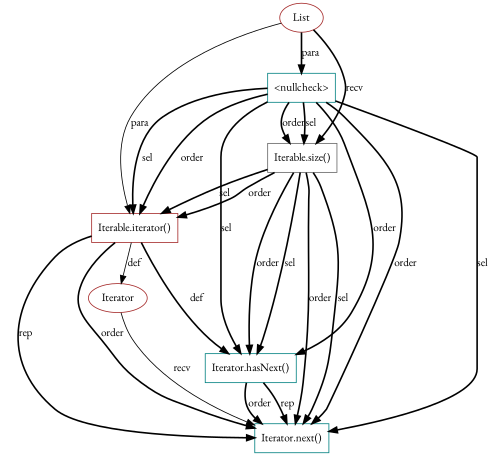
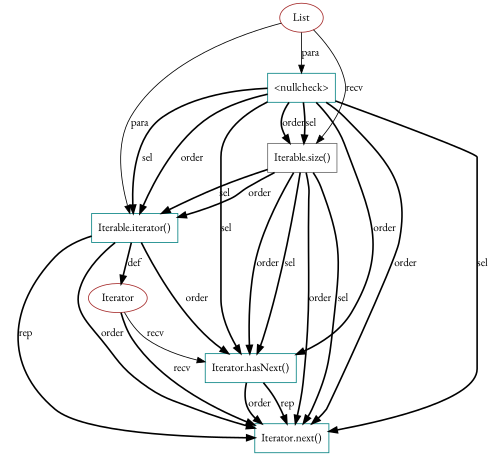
(302, 49) -> (302, 49)
(345, 82) -> (345, 82)
(135, 228) -> (135, 228)
(127, 259) -> (127, 259)
(197, 298) -> (197, 298)
none -> (155, 344)
(172, 380) -> (172, 380)
